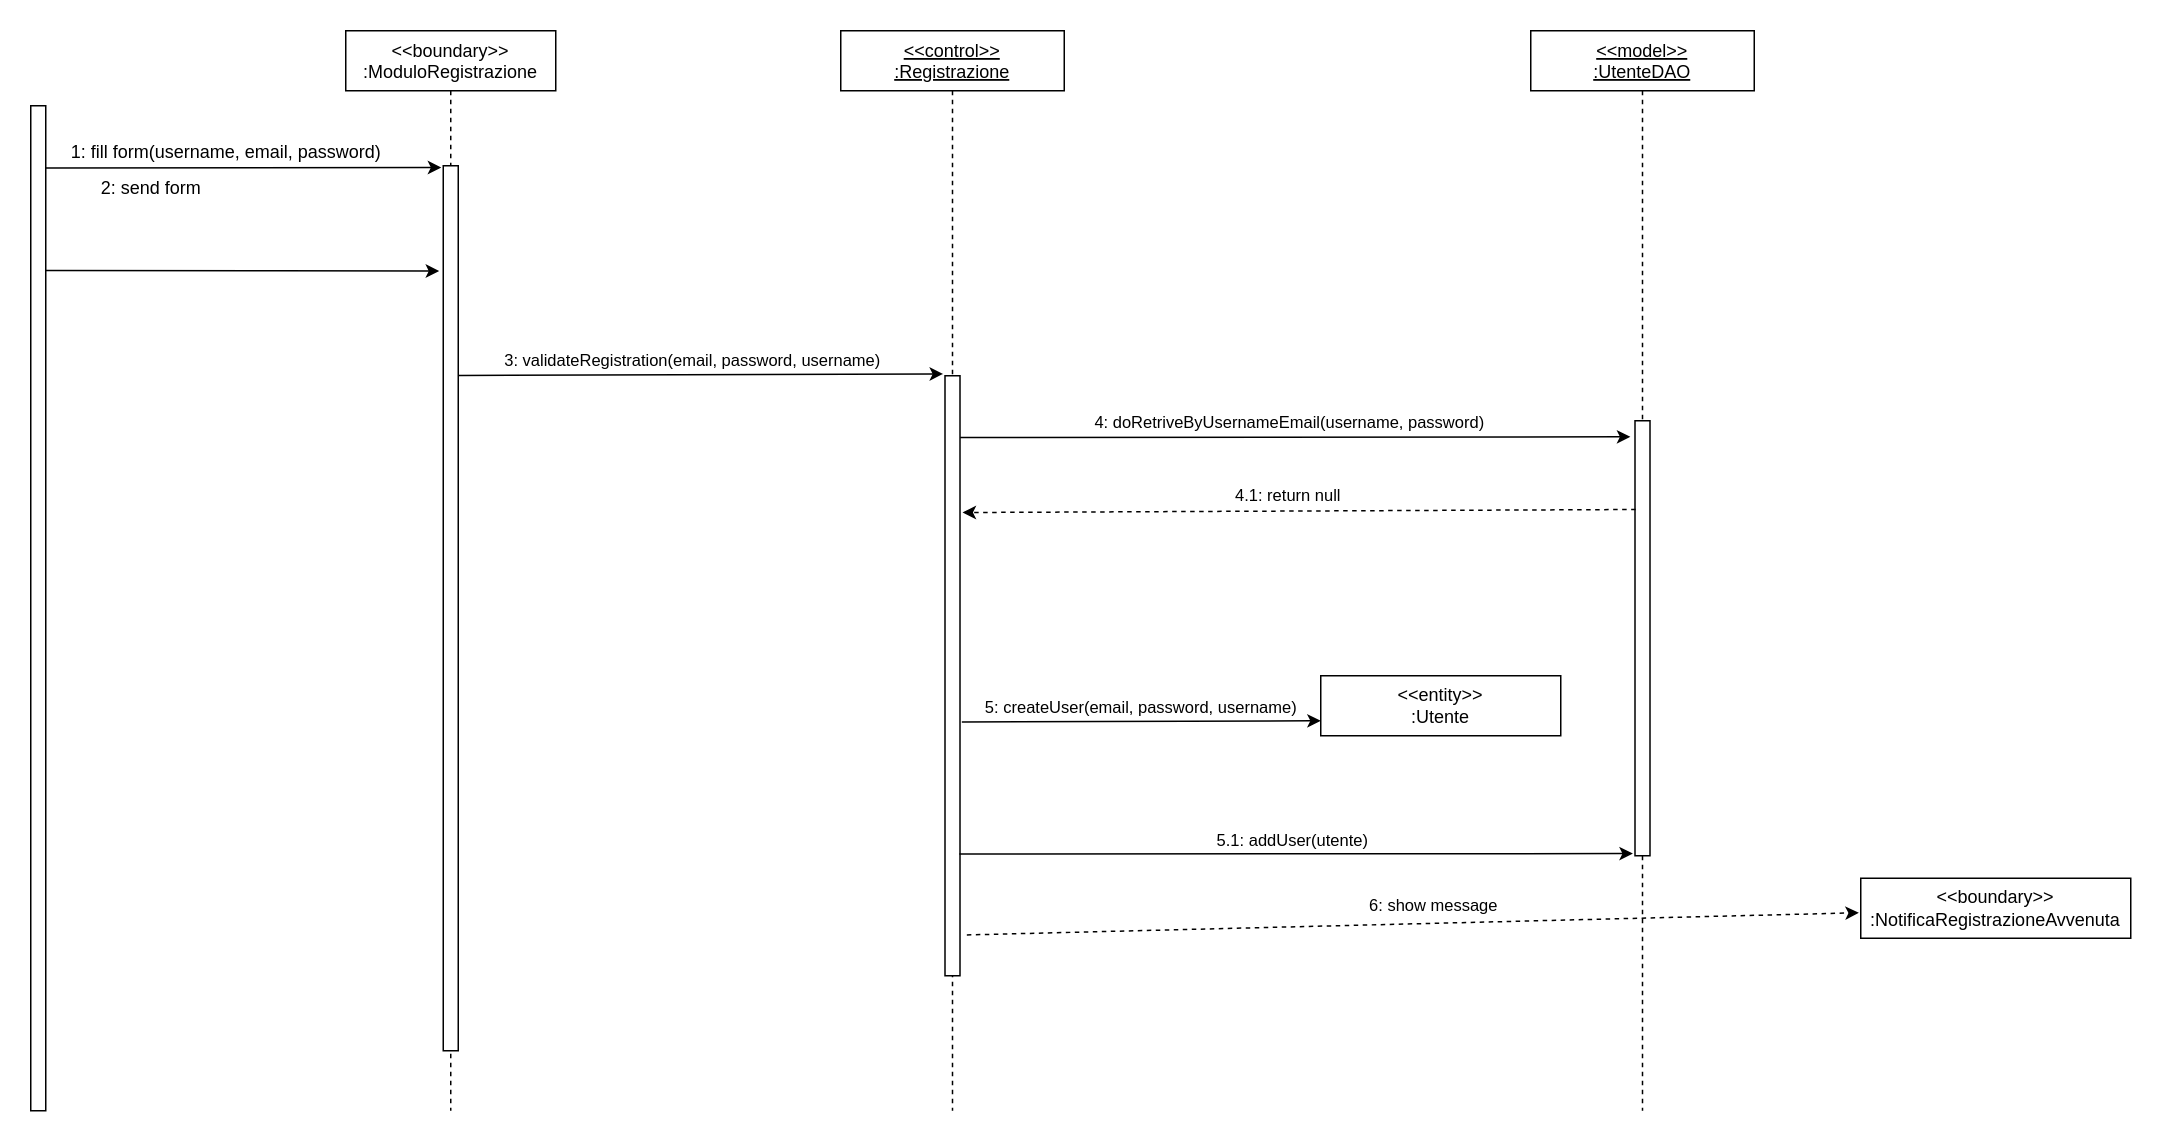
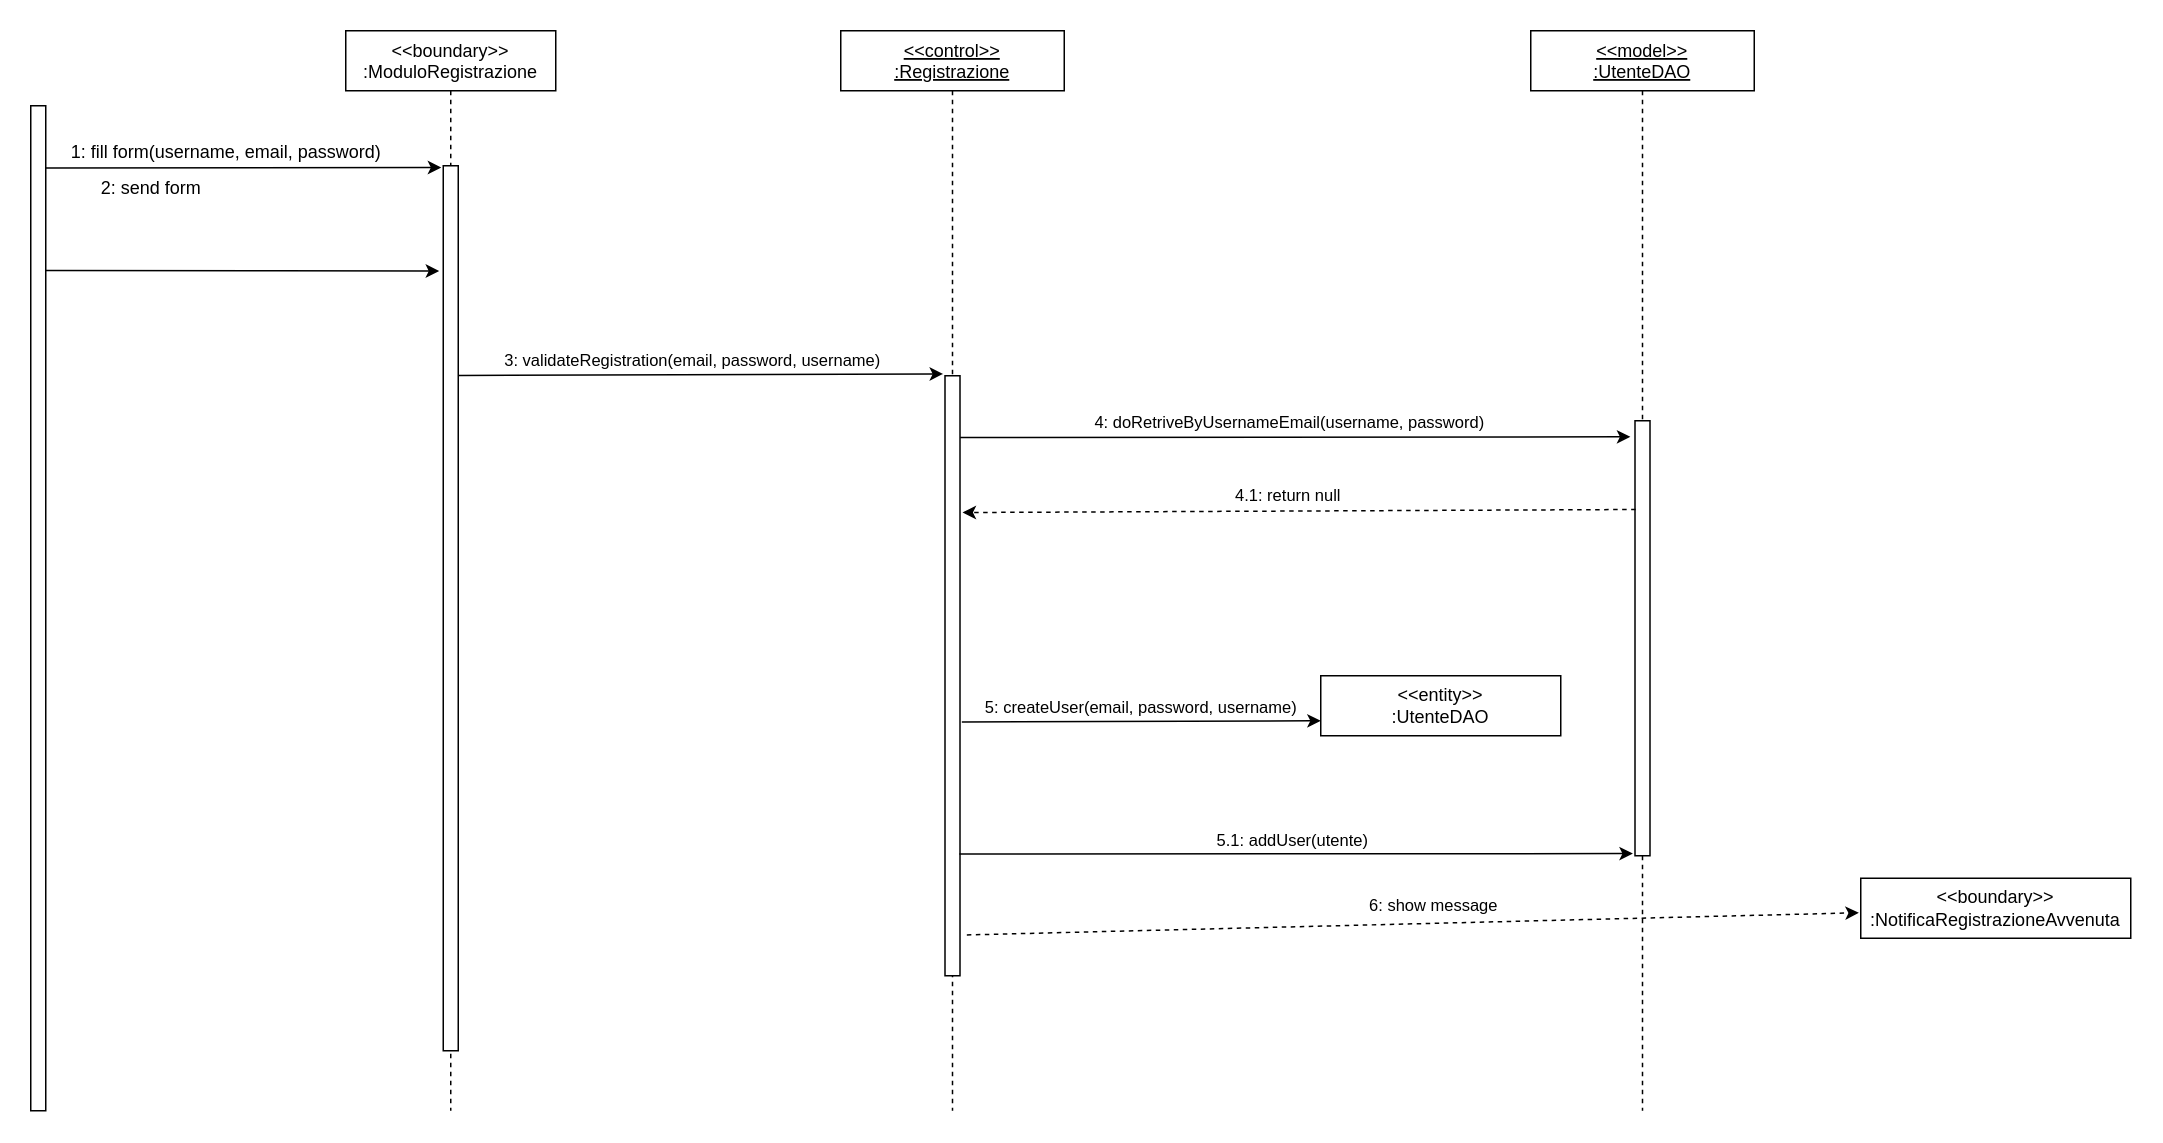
(1441, 706) -> (1441, 706)
